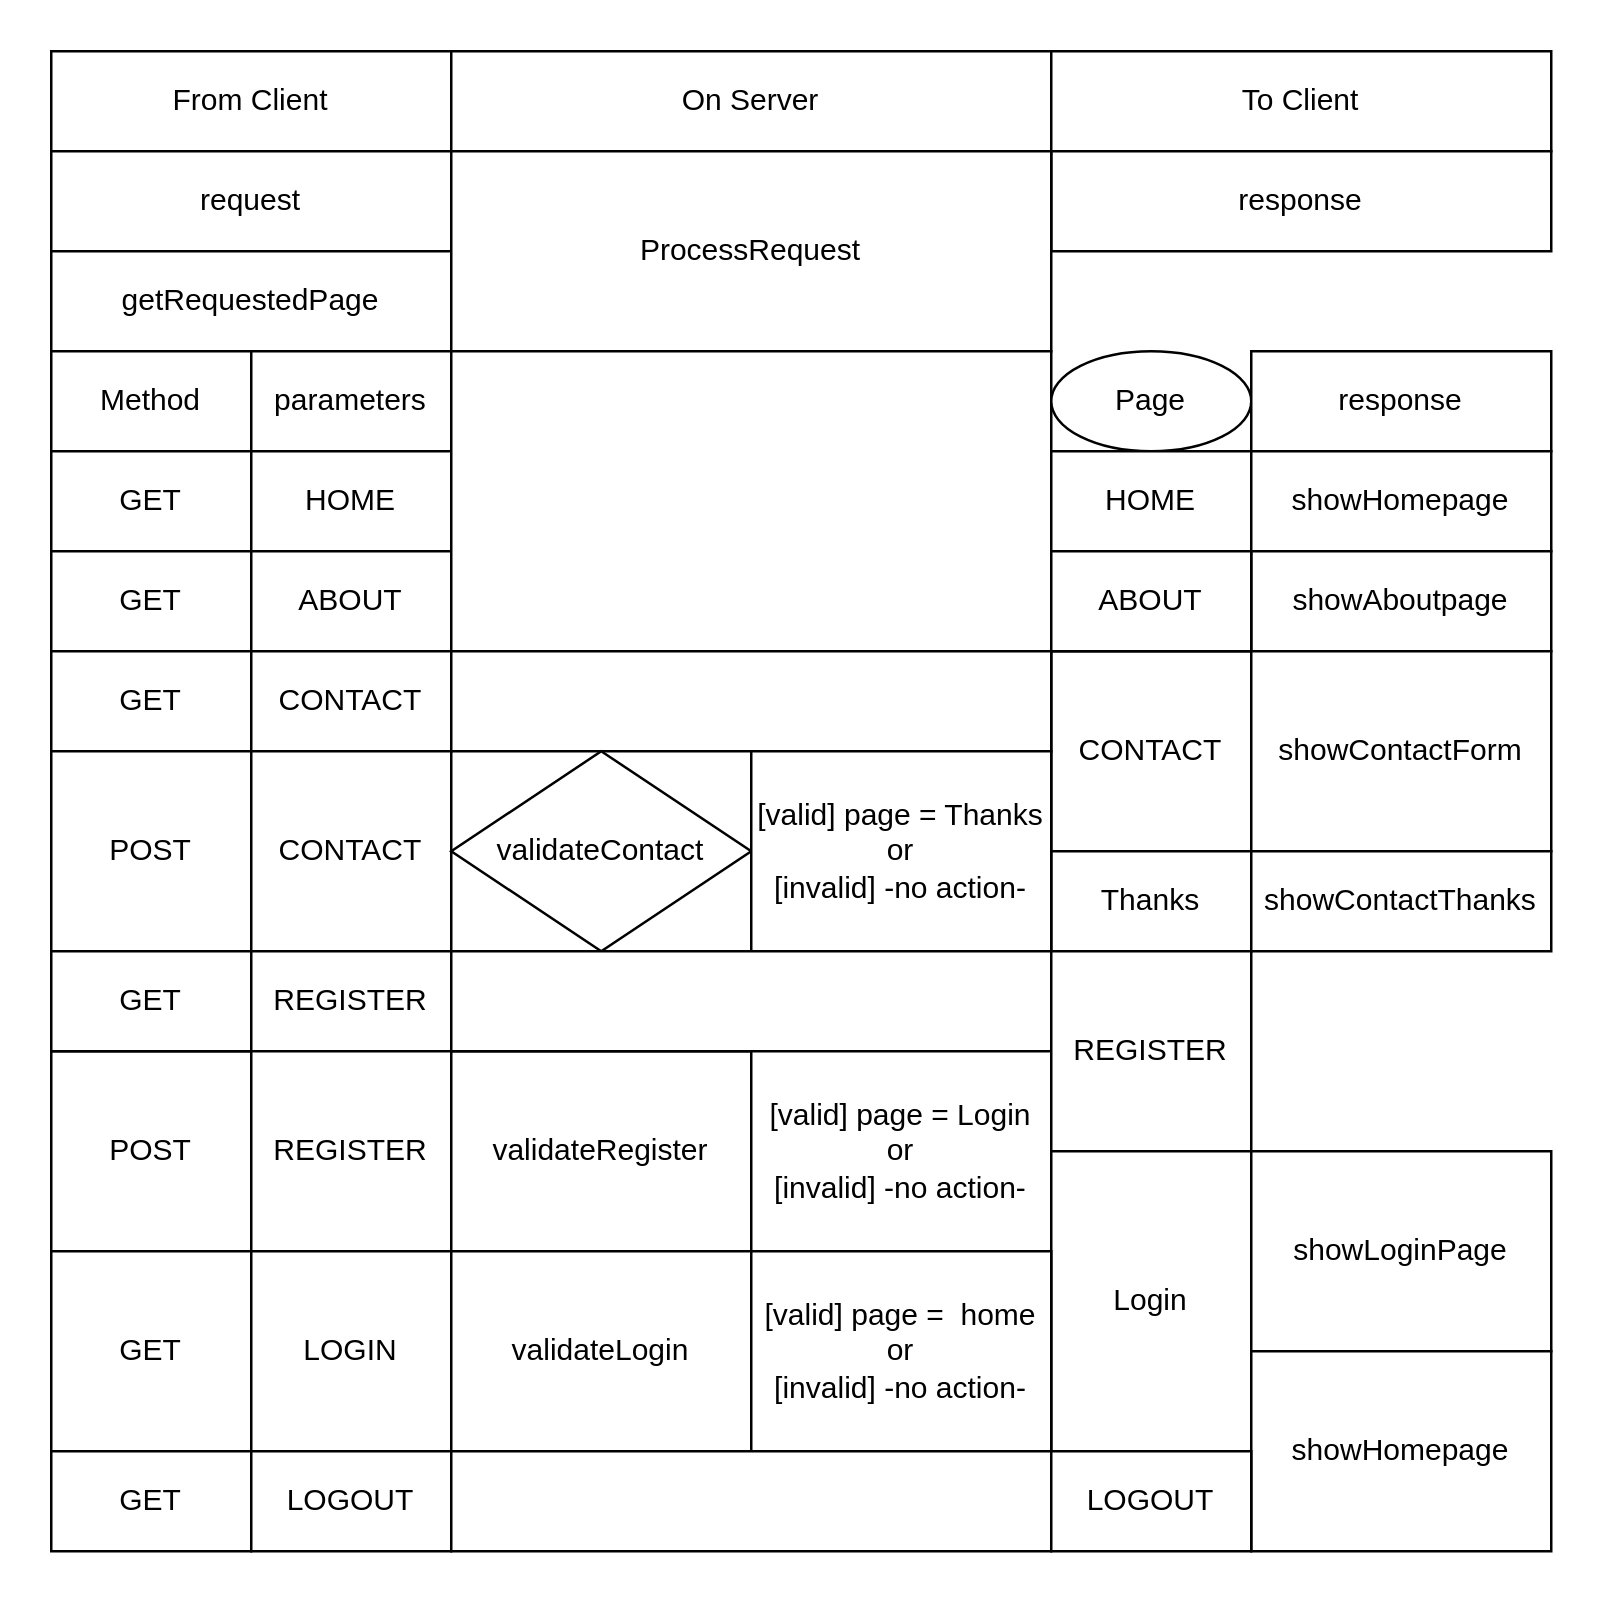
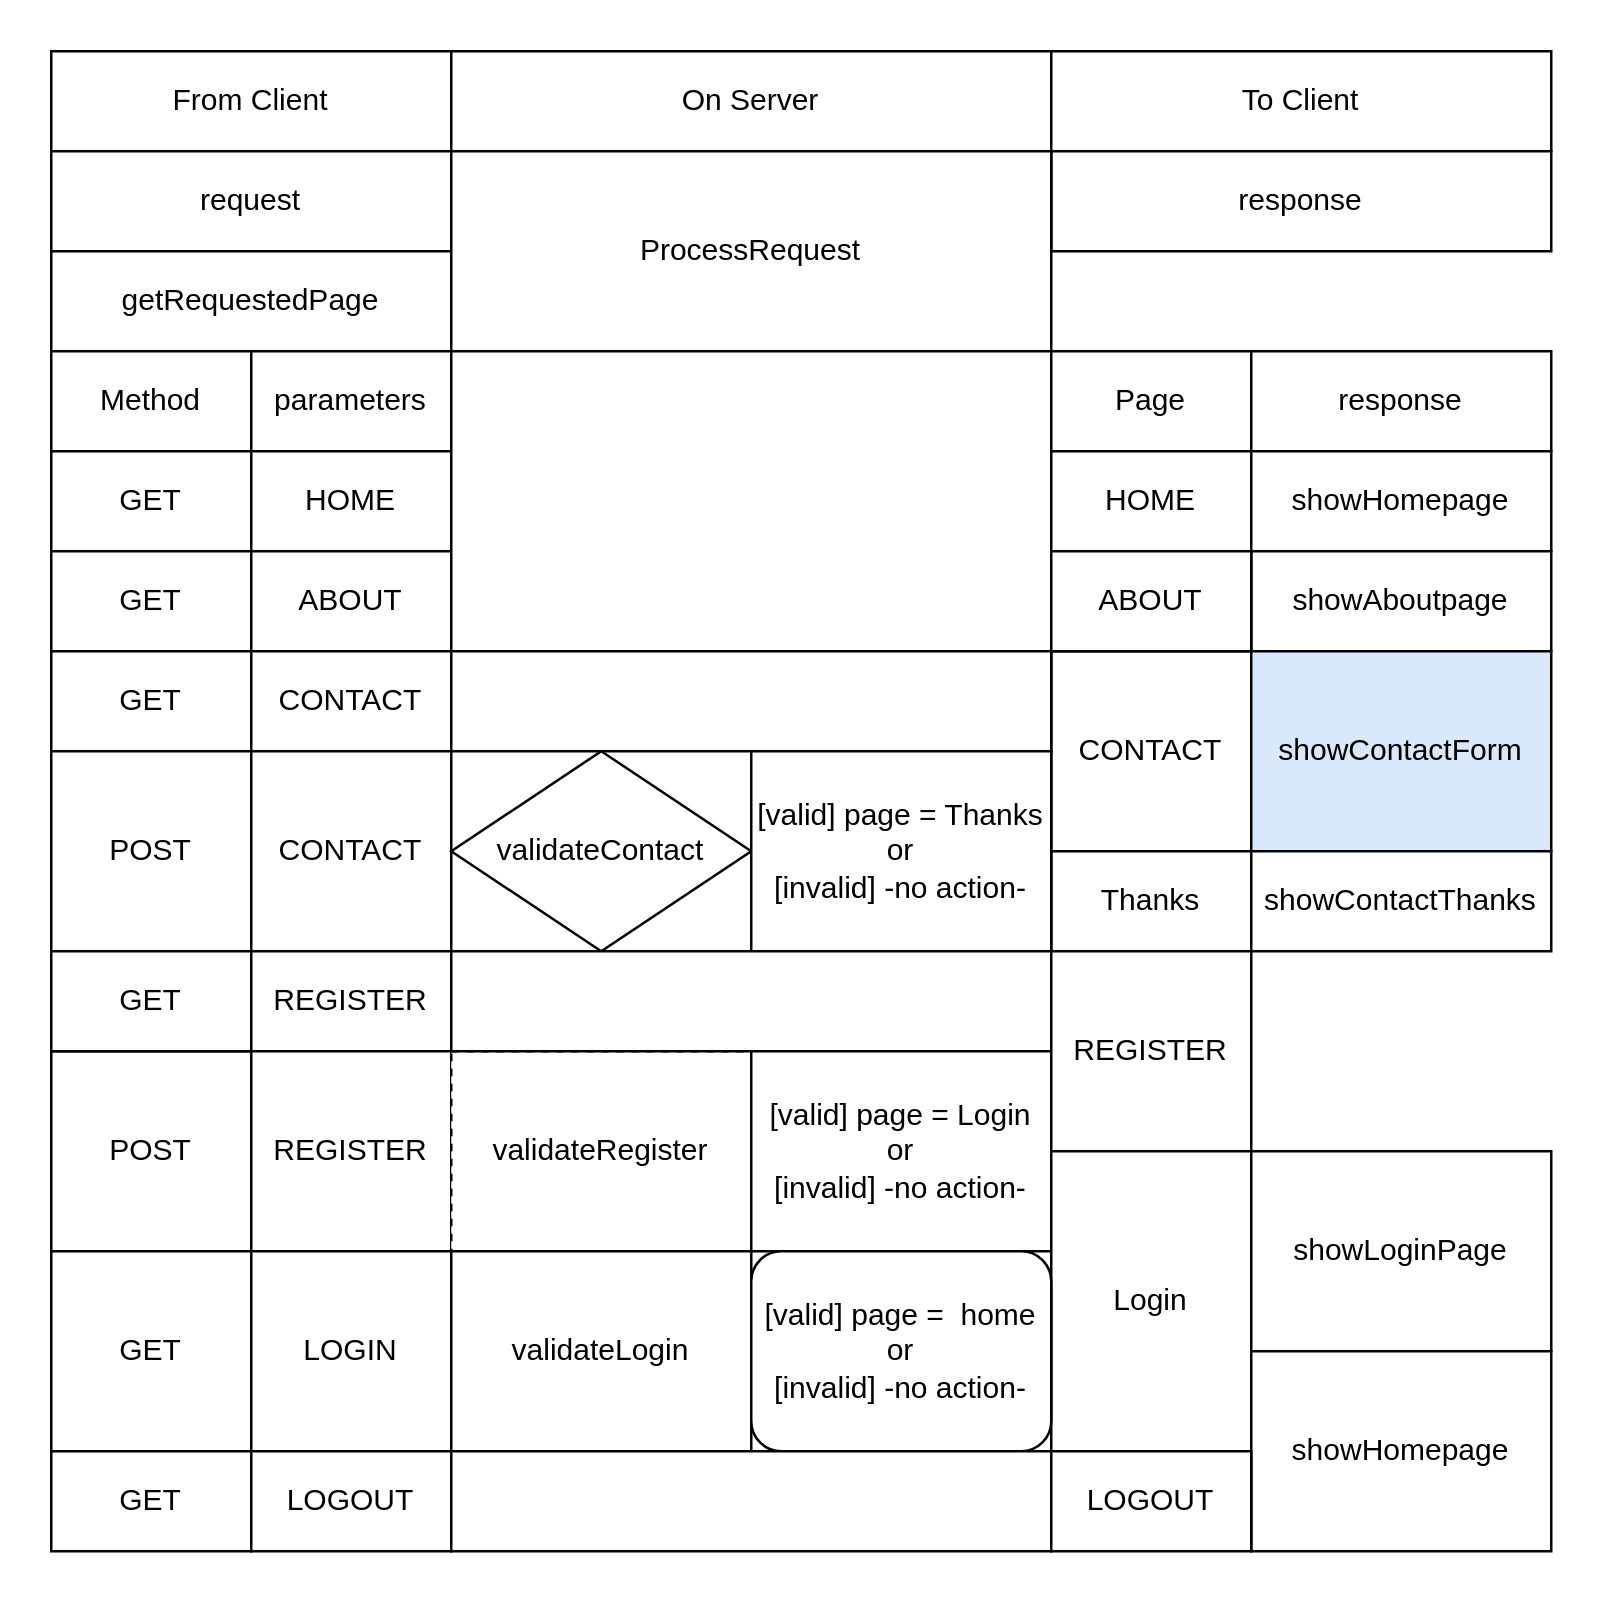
(1151, 401) -> (1151, 401)
(1401, 751) -> (1401, 751)
(601, 1151) -> (601, 1151)
(901, 1351) -> (901, 1351)
